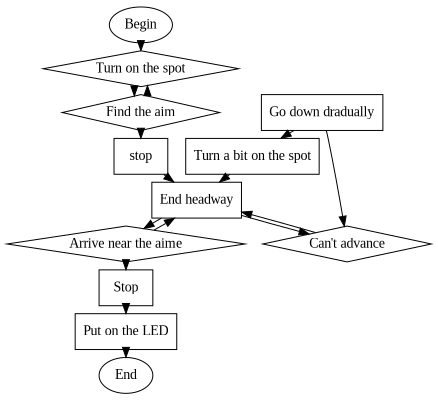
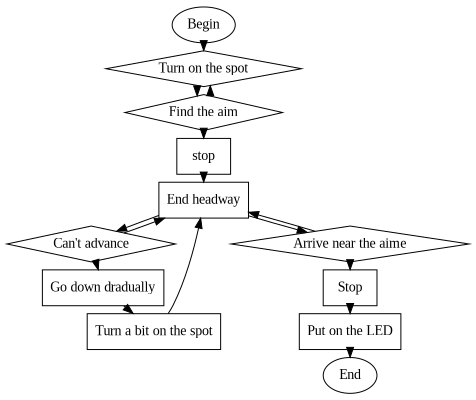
(335, 173) -> (96, 261)
